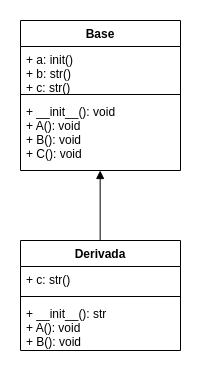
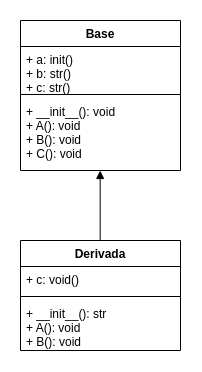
(55, 280) -> (57, 280)
